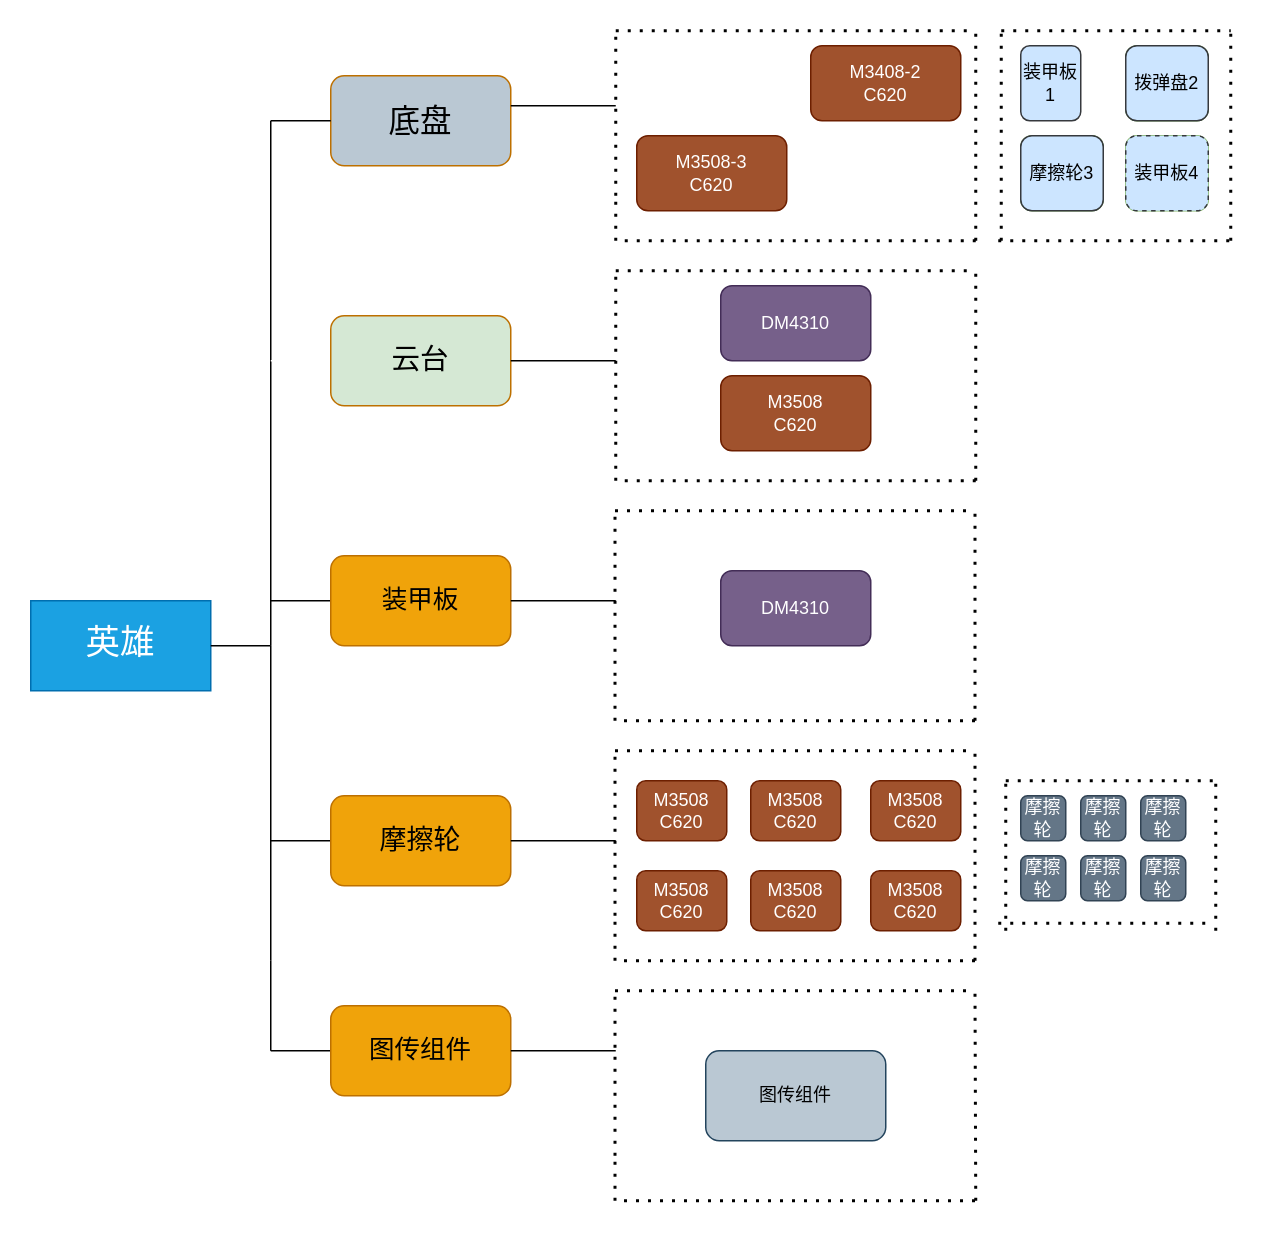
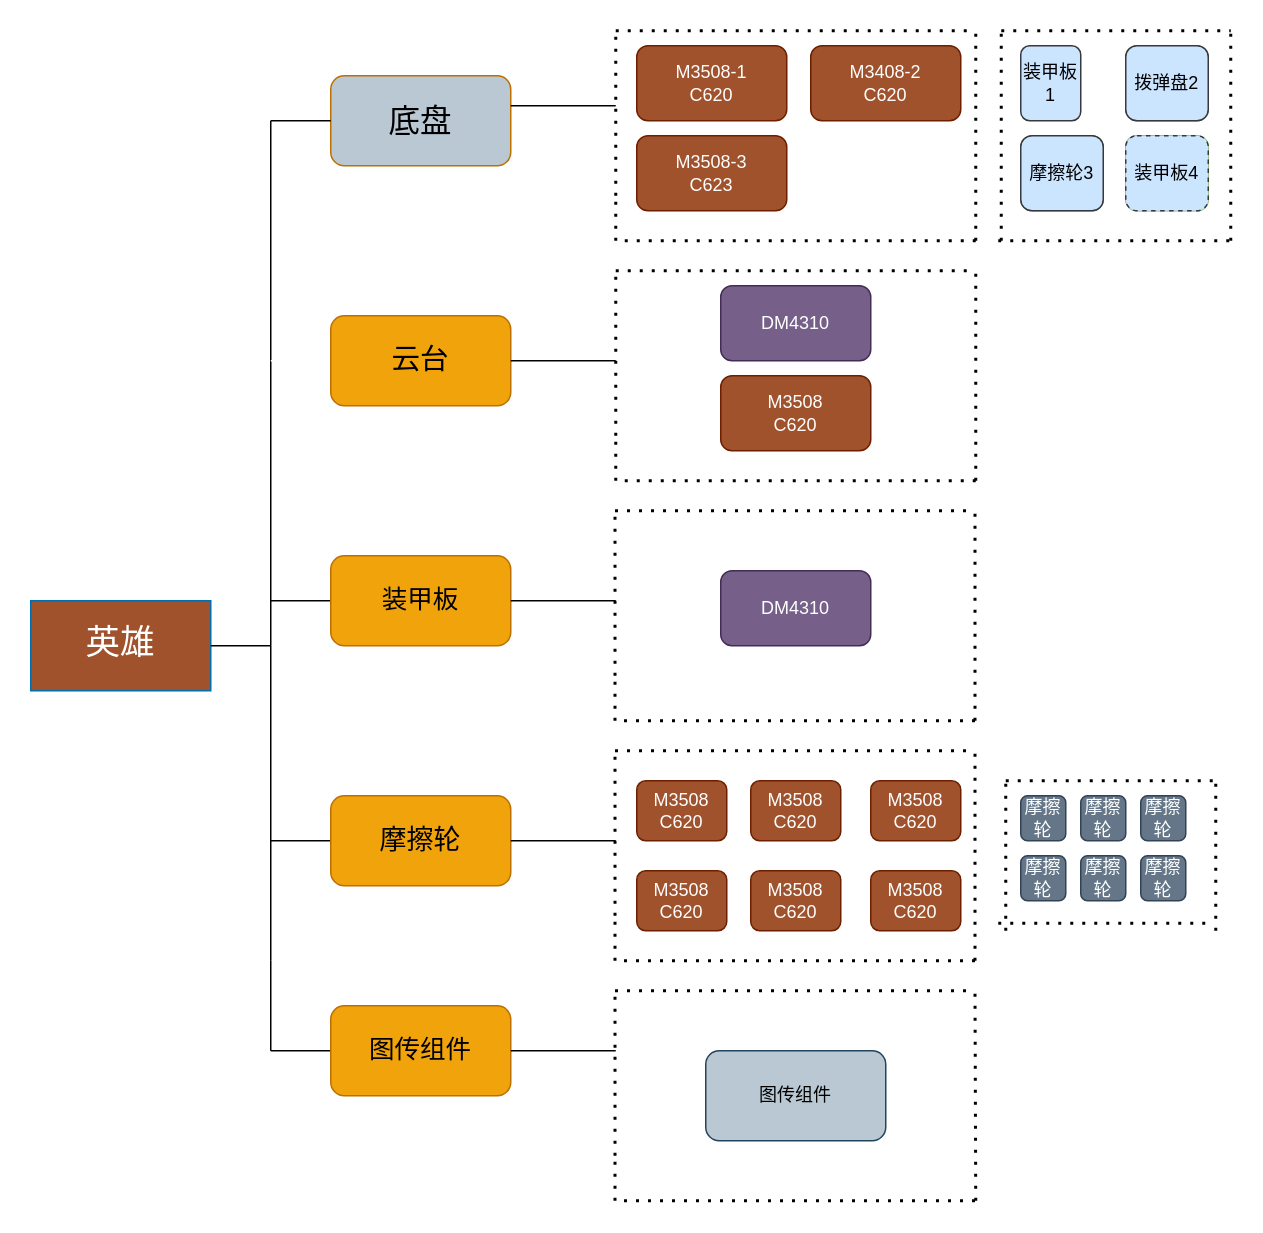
none -> (712, 83)
(712, 173) -> (712, 173)
(421, 361) -> (421, 361)
(121, 646) -> (121, 646)
